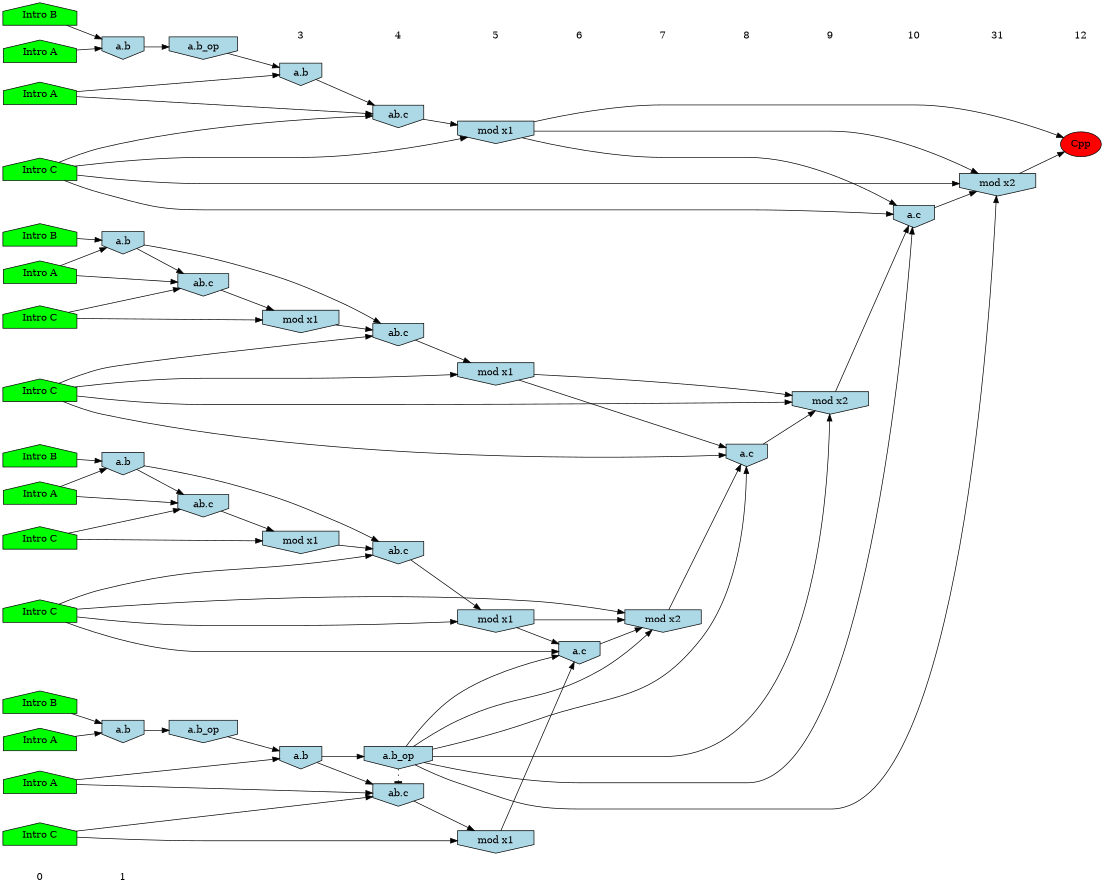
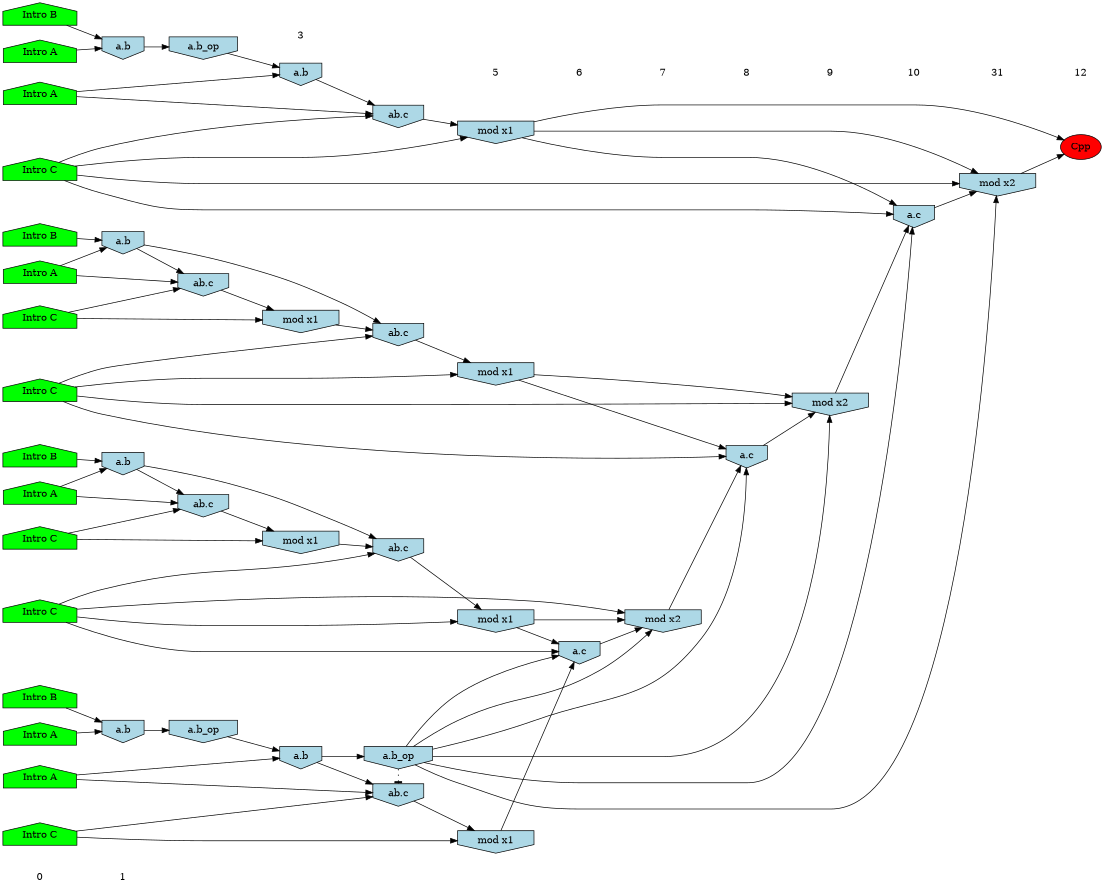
(398, 36) -> none
